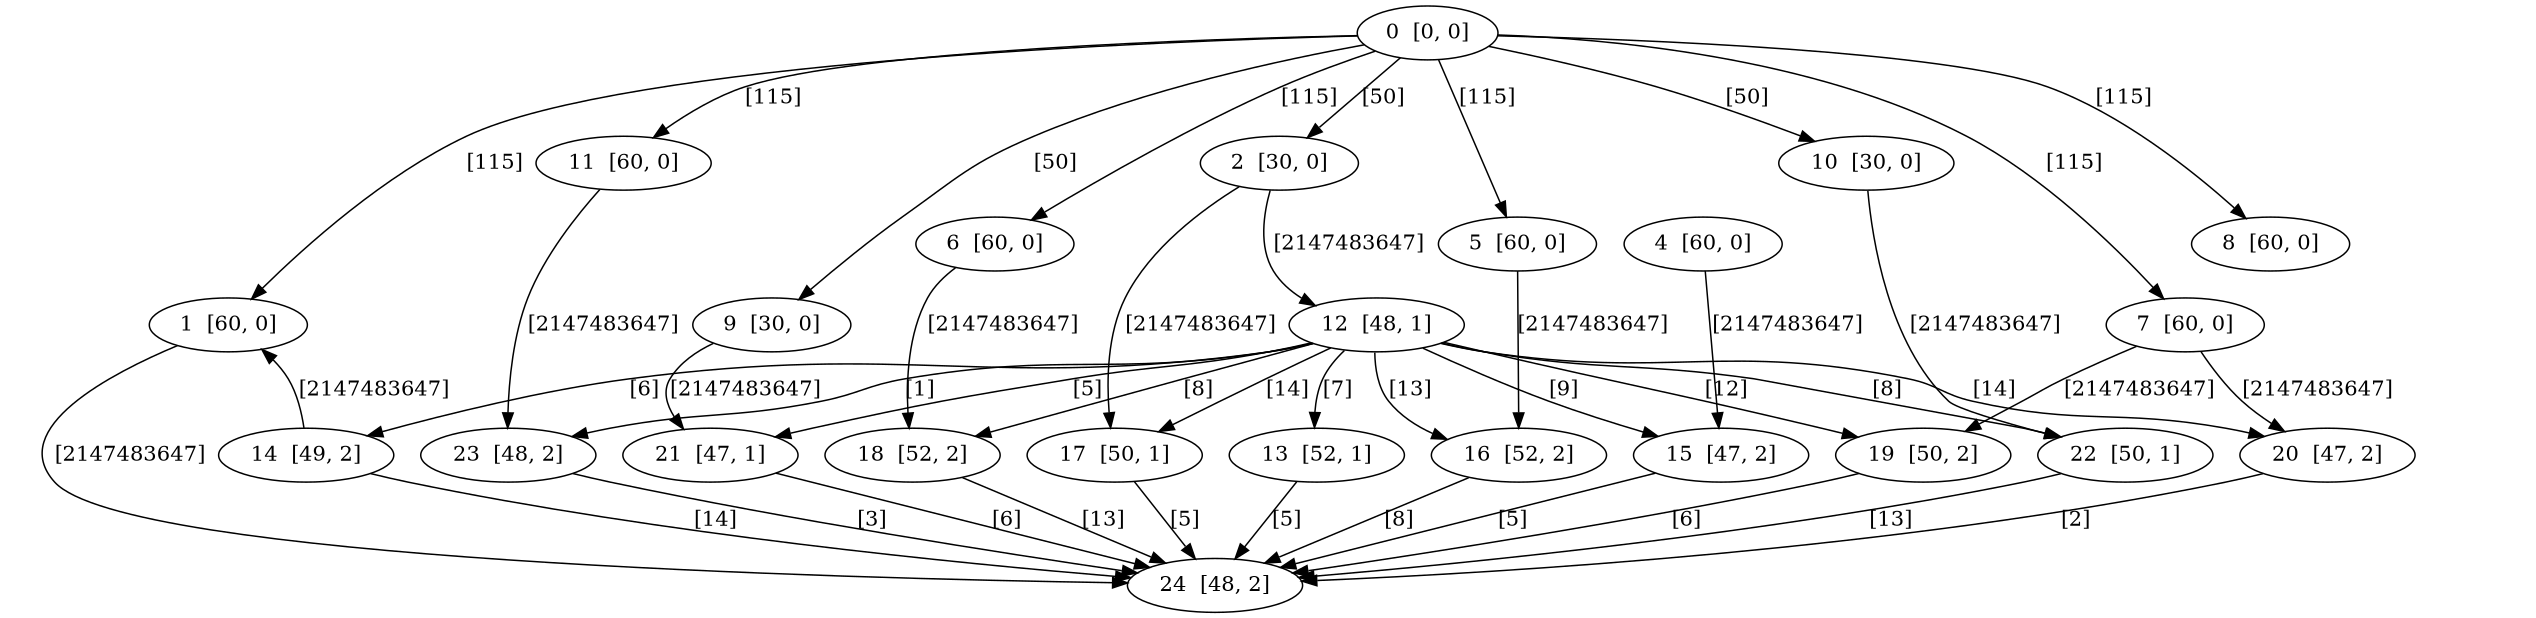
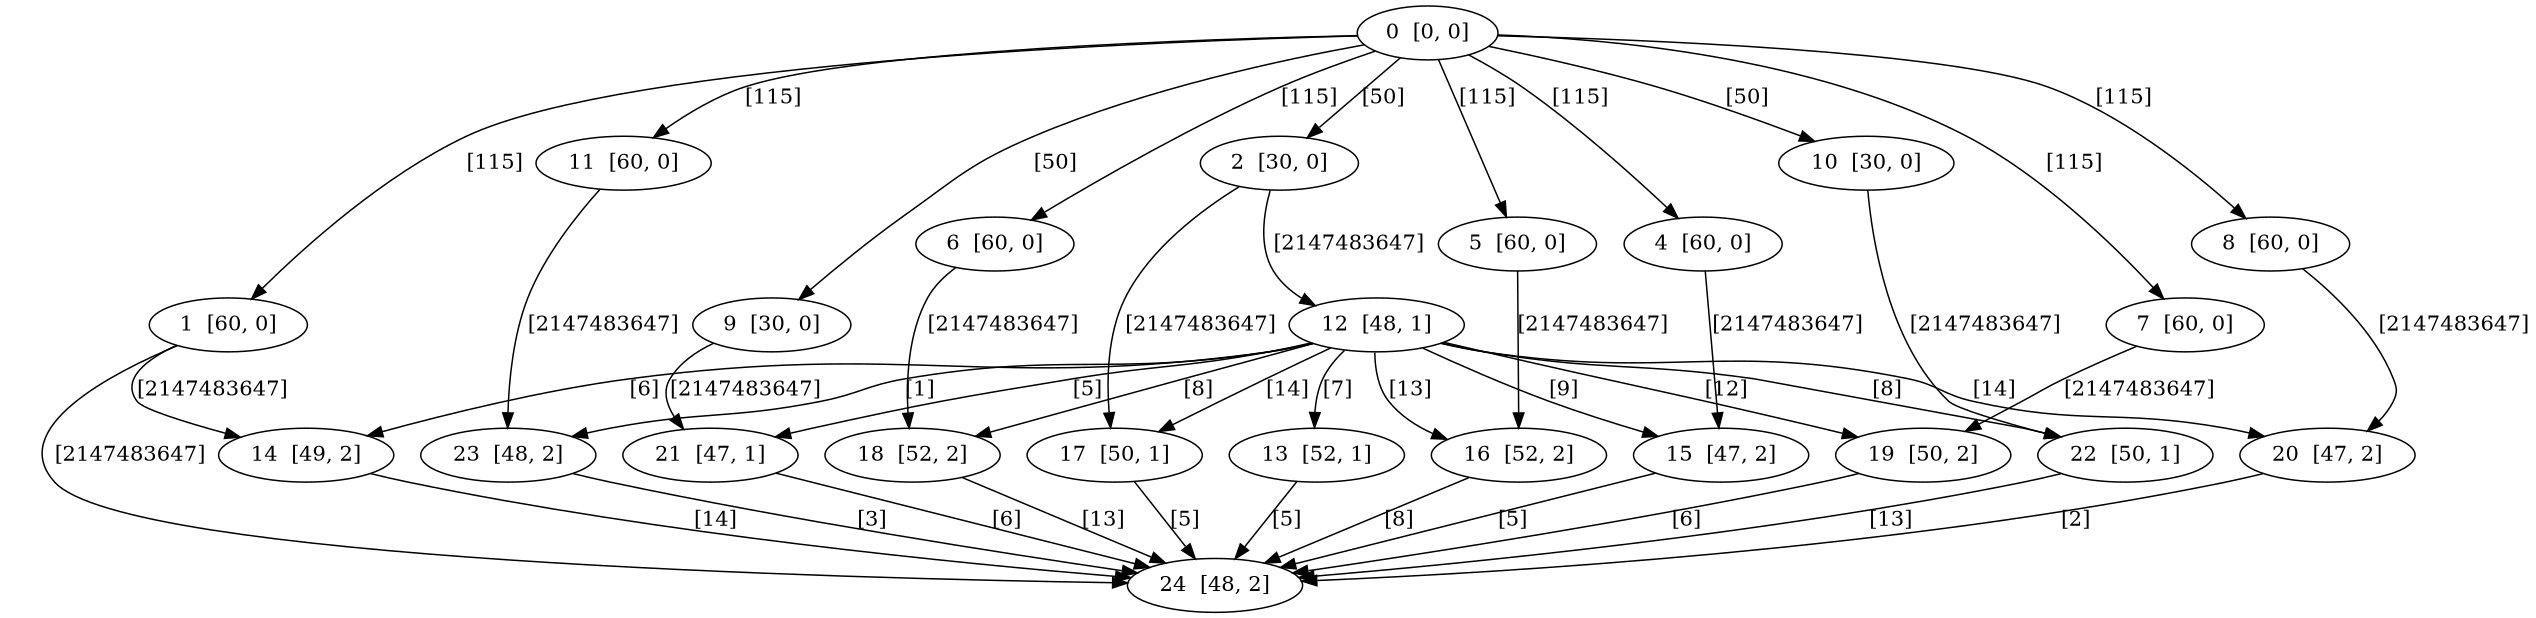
none -> (1572, 125)
(294, 391) -> (144, 406)
(2232, 392) -> (2370, 337)
